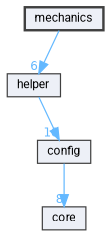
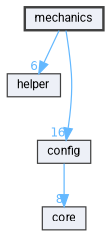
(46, 113) -> (72, 79)
